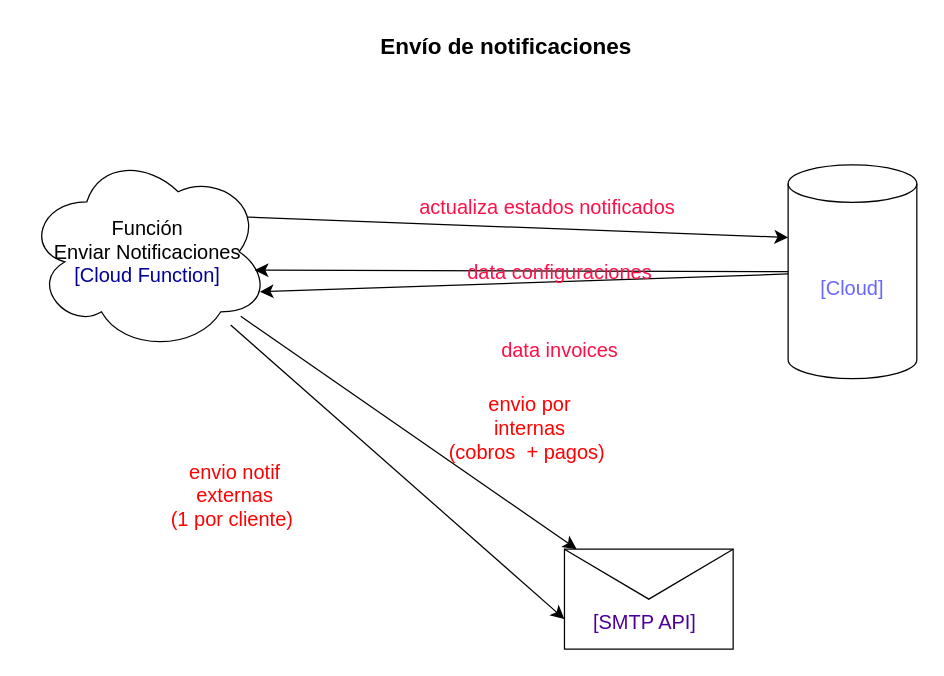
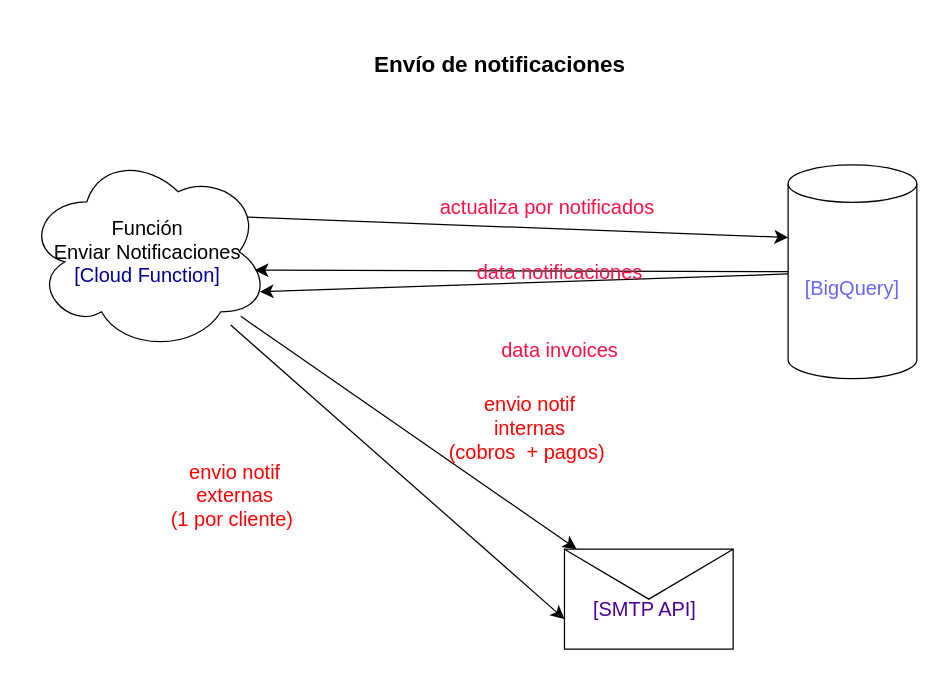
(505, 47) -> (499, 66)
(548, 207) -> (548, 207)
(560, 272) -> (560, 272)
(853, 288) -> (853, 288)
(530, 428) -> (530, 428)
(644, 621) -> (644, 609)
